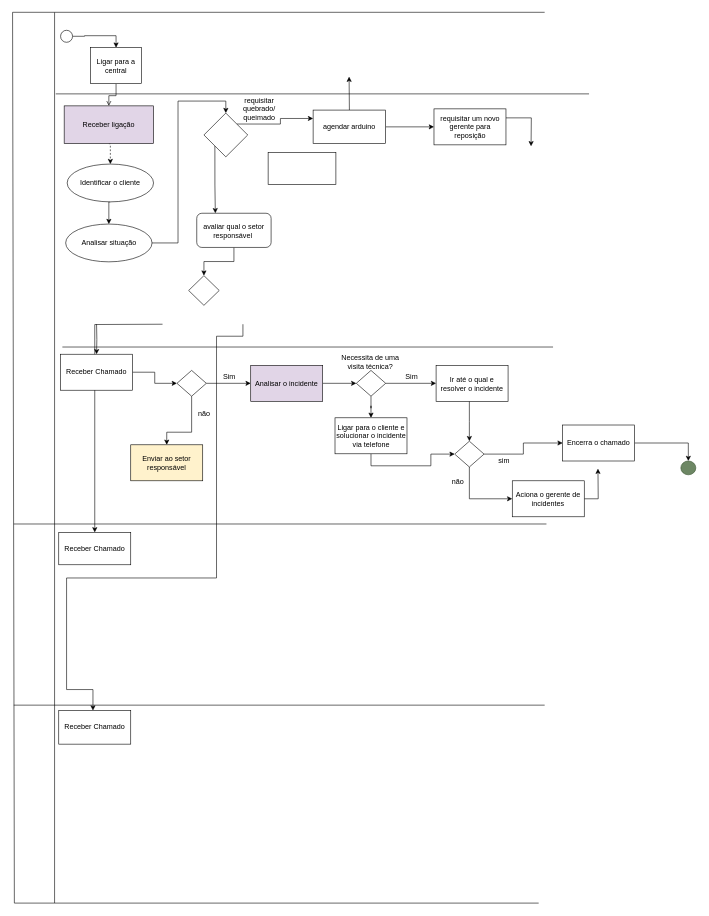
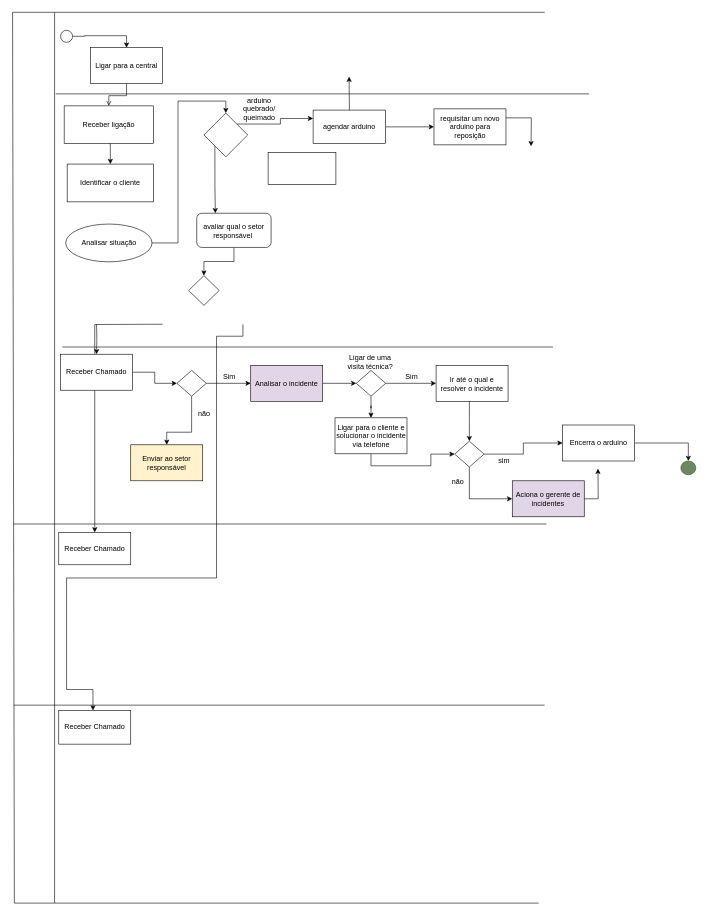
(116, 66) -> (126, 66)
(259, 109) -> (259, 109)
(109, 125) -> (109, 125)
(470, 127) -> (470, 127)
(110, 151) -> (110, 151)
(110, 183) -> (110, 183)
(109, 218) -> none
(370, 362) -> (370, 362)
(599, 443) -> (599, 443)
(548, 499) -> (548, 499)
